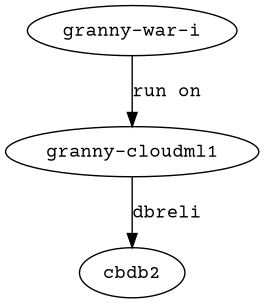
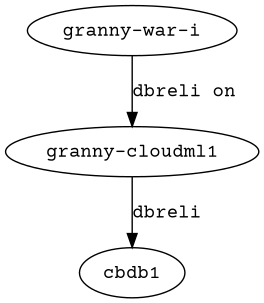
(167, 91) -> (184, 91)
(132, 273) -> (132, 273)
